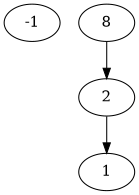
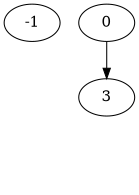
(107, 23) -> (107, 23)
(107, 97) -> (107, 97)
(107, 172) -> none
